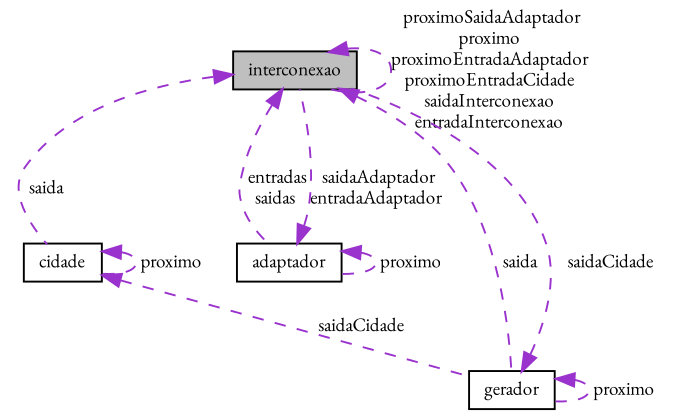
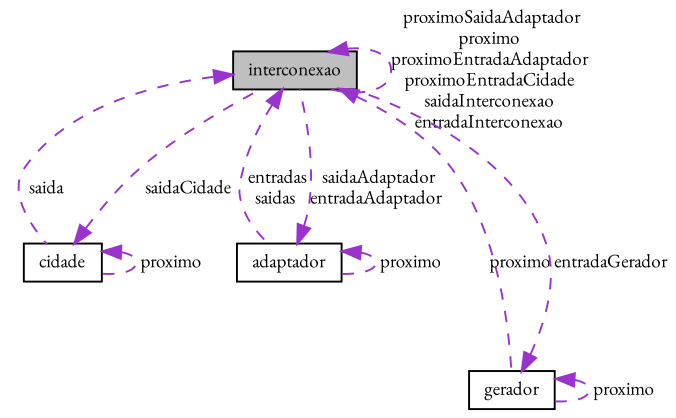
(519, 263) -> (519, 263)
(609, 263) -> (609, 263)
(295, 328) -> (166, 148)
